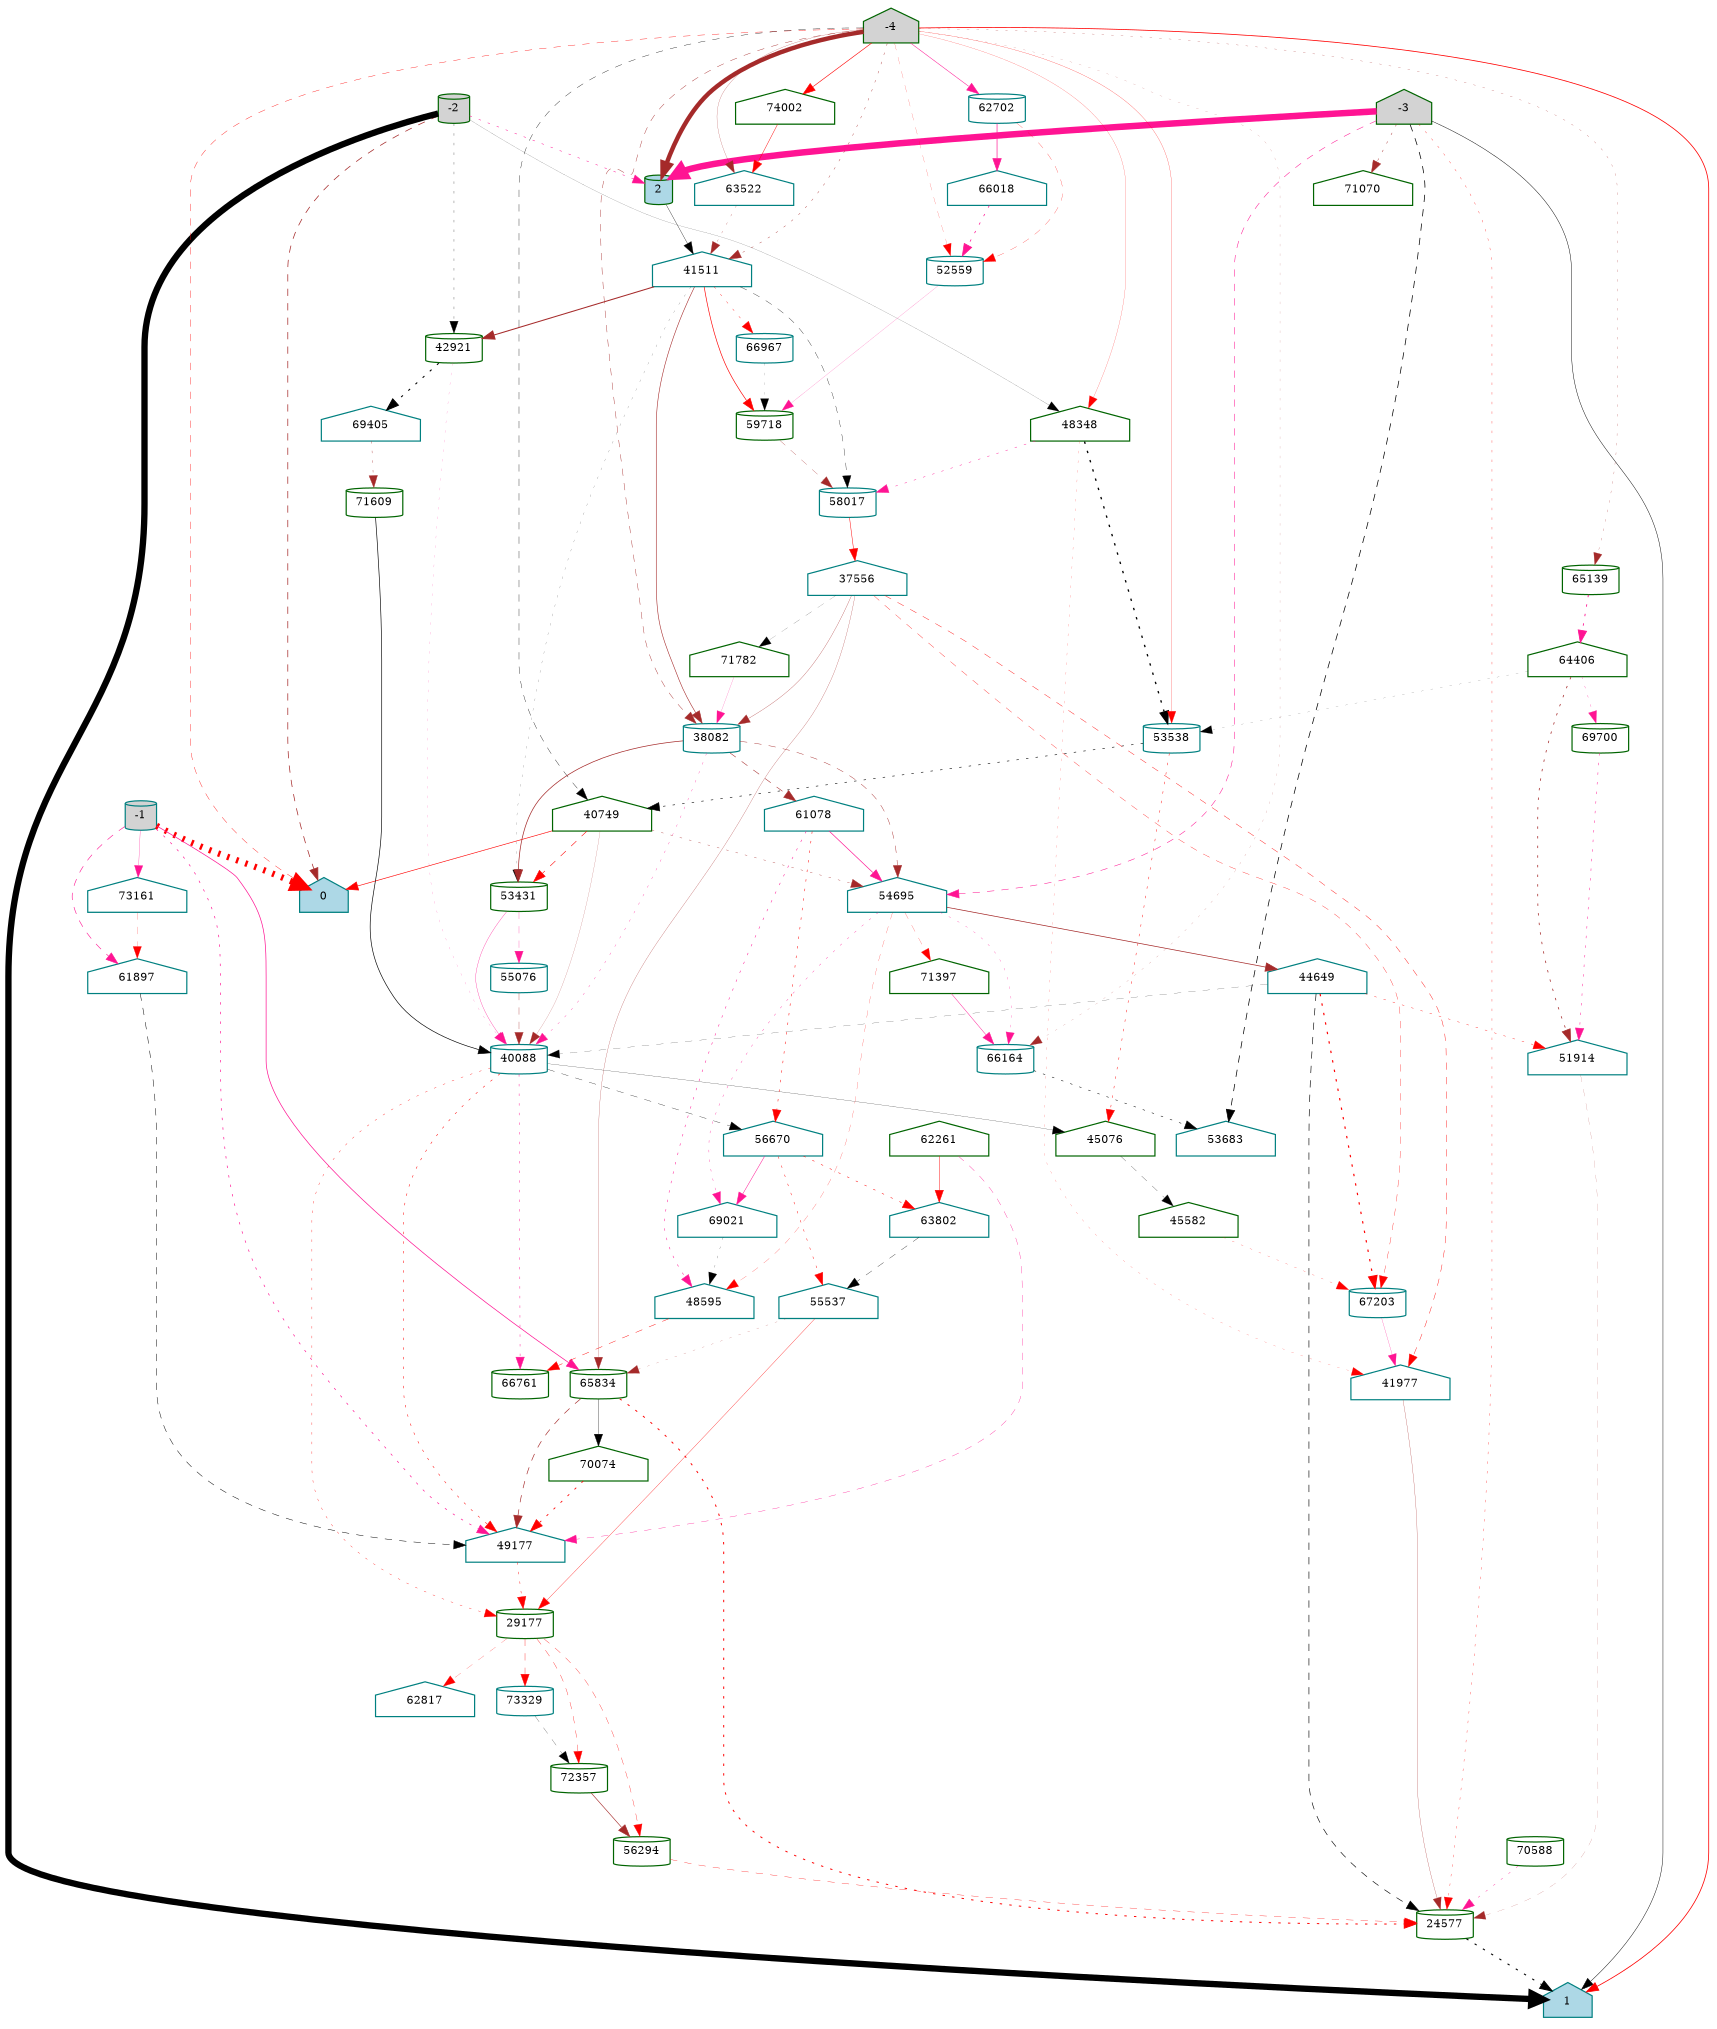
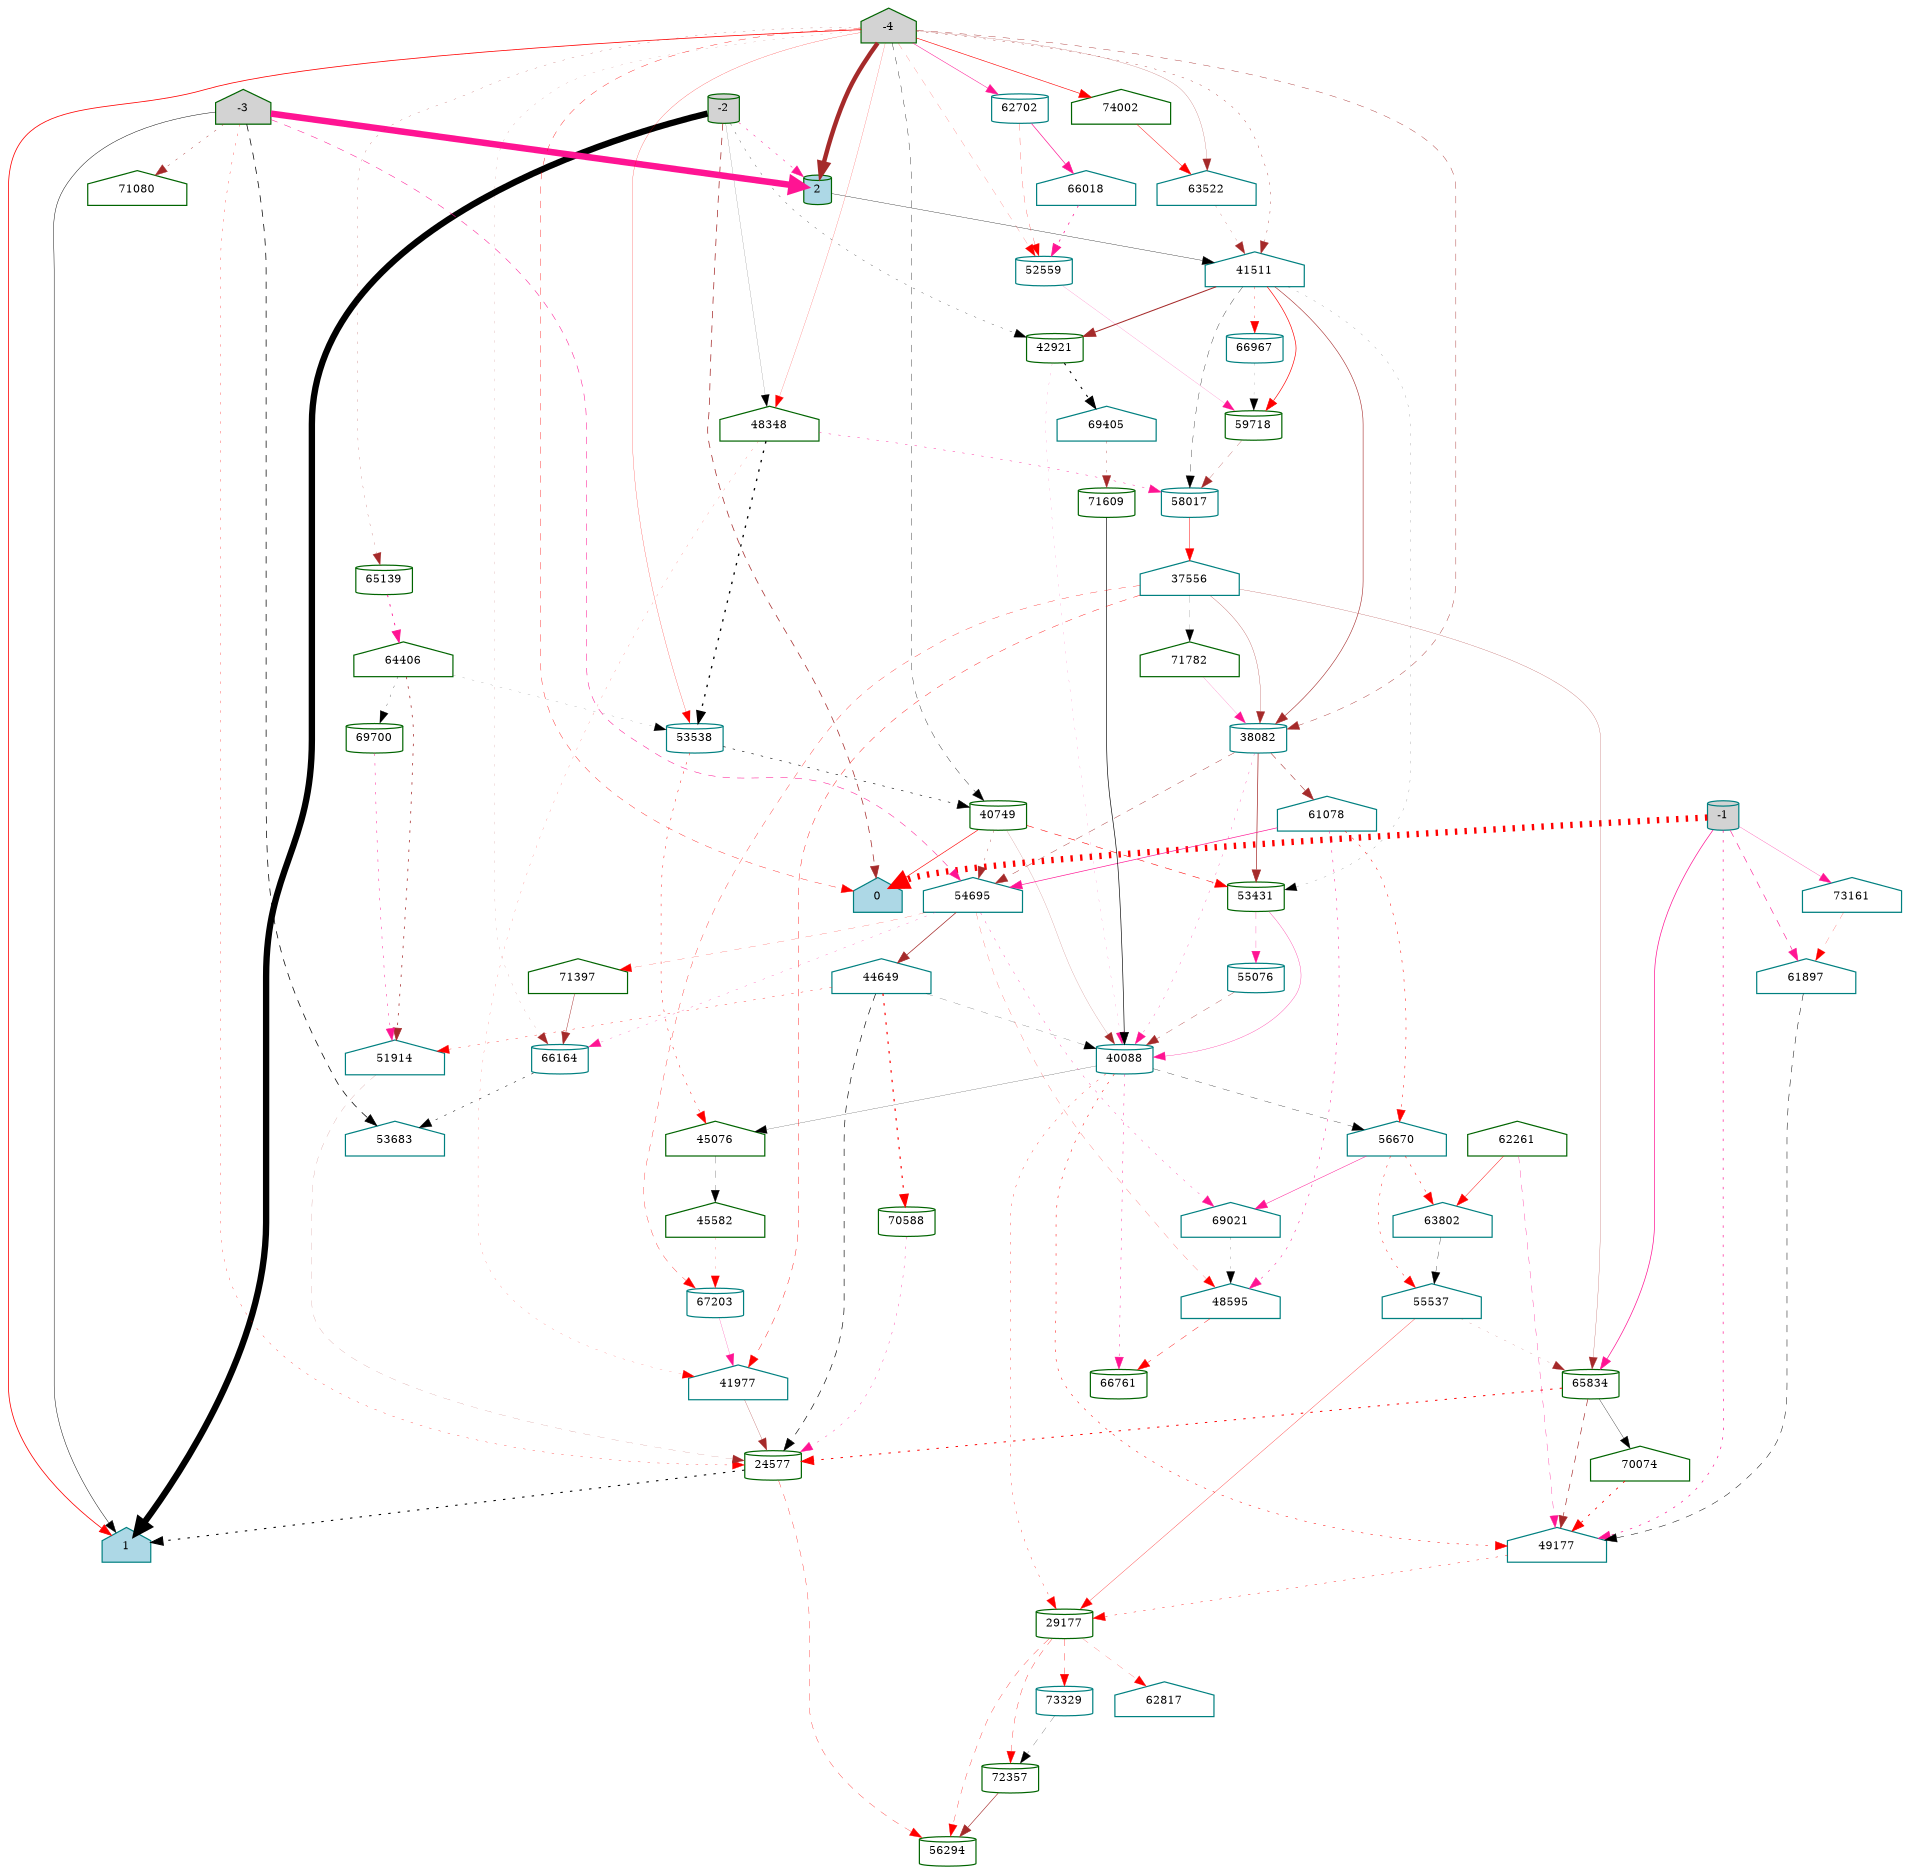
(1363, 190) -> (137, 190)
(1587, 694) -> (391, 694)
(602, 816) -> (998, 816)
(975, 1021) -> (570, 1013)
(1346, 1135) -> (893, 1094)
(1091, 1905) -> (809, 1675)
